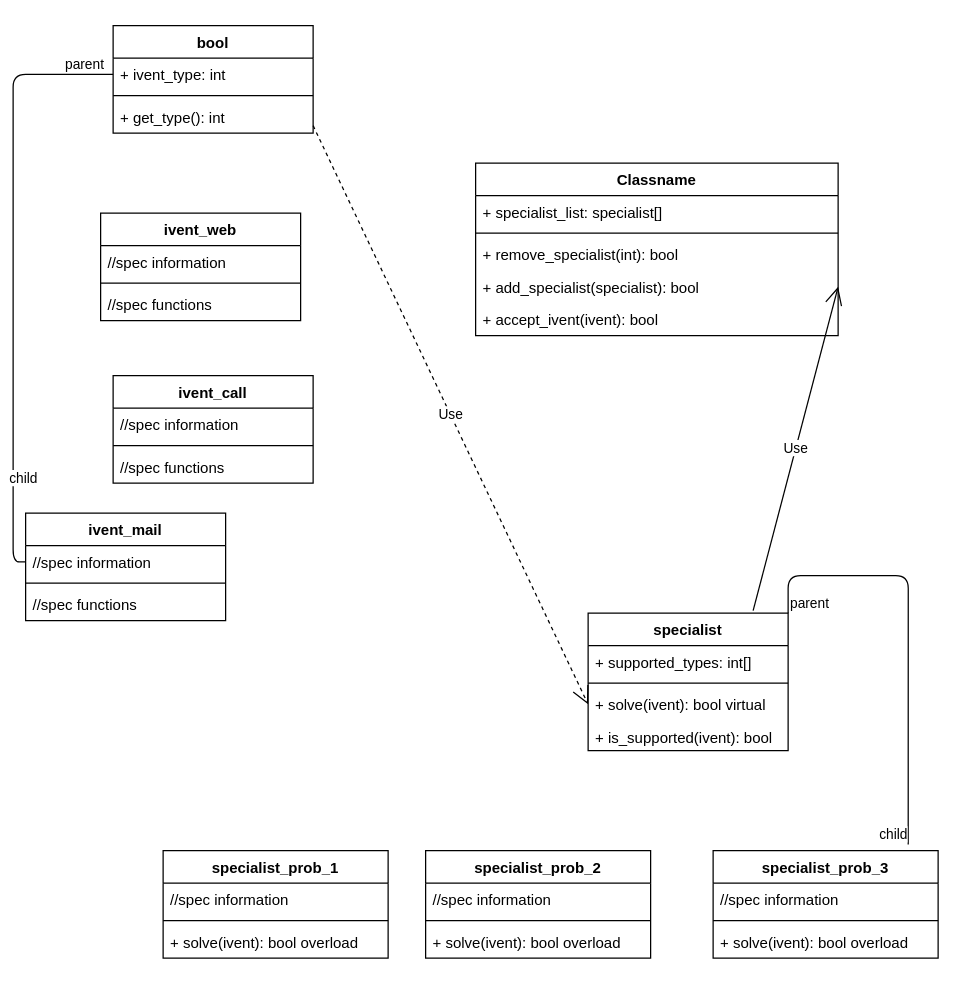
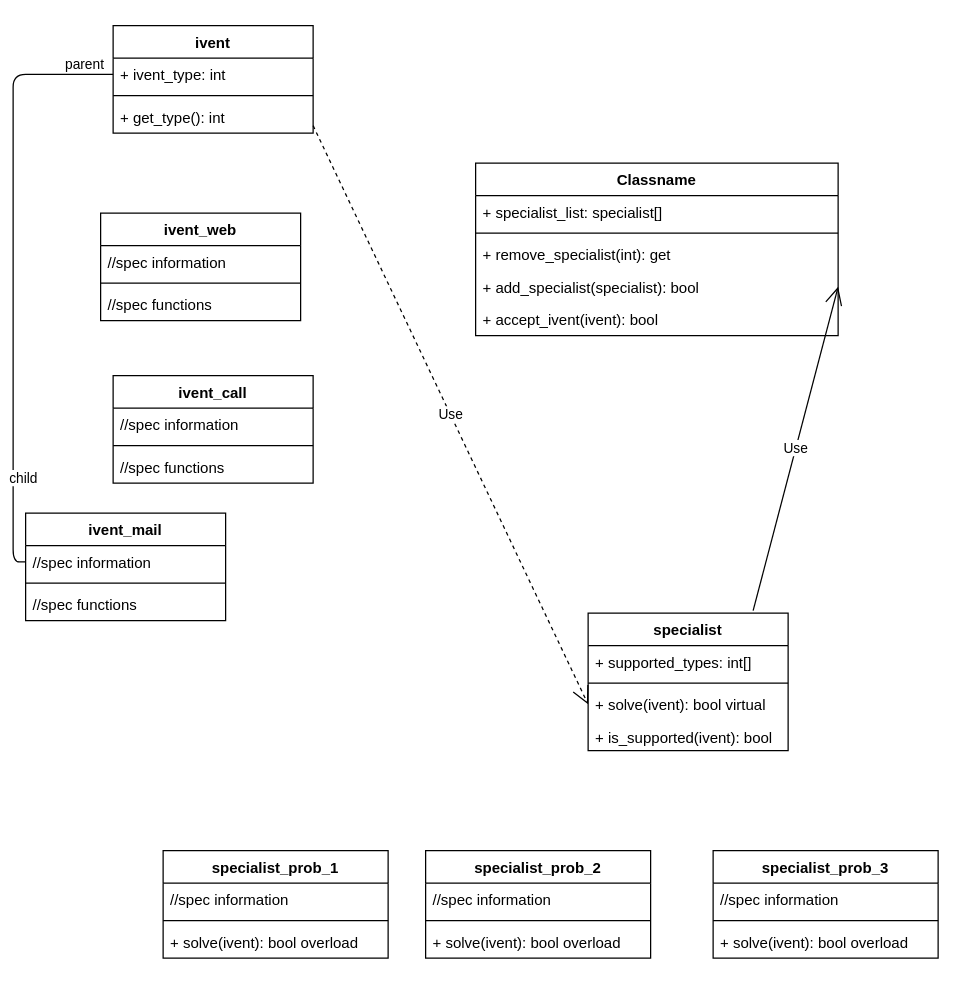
(213, 43) -> (213, 43)
(593, 255) -> (591, 255)
(908, 642) -> none
